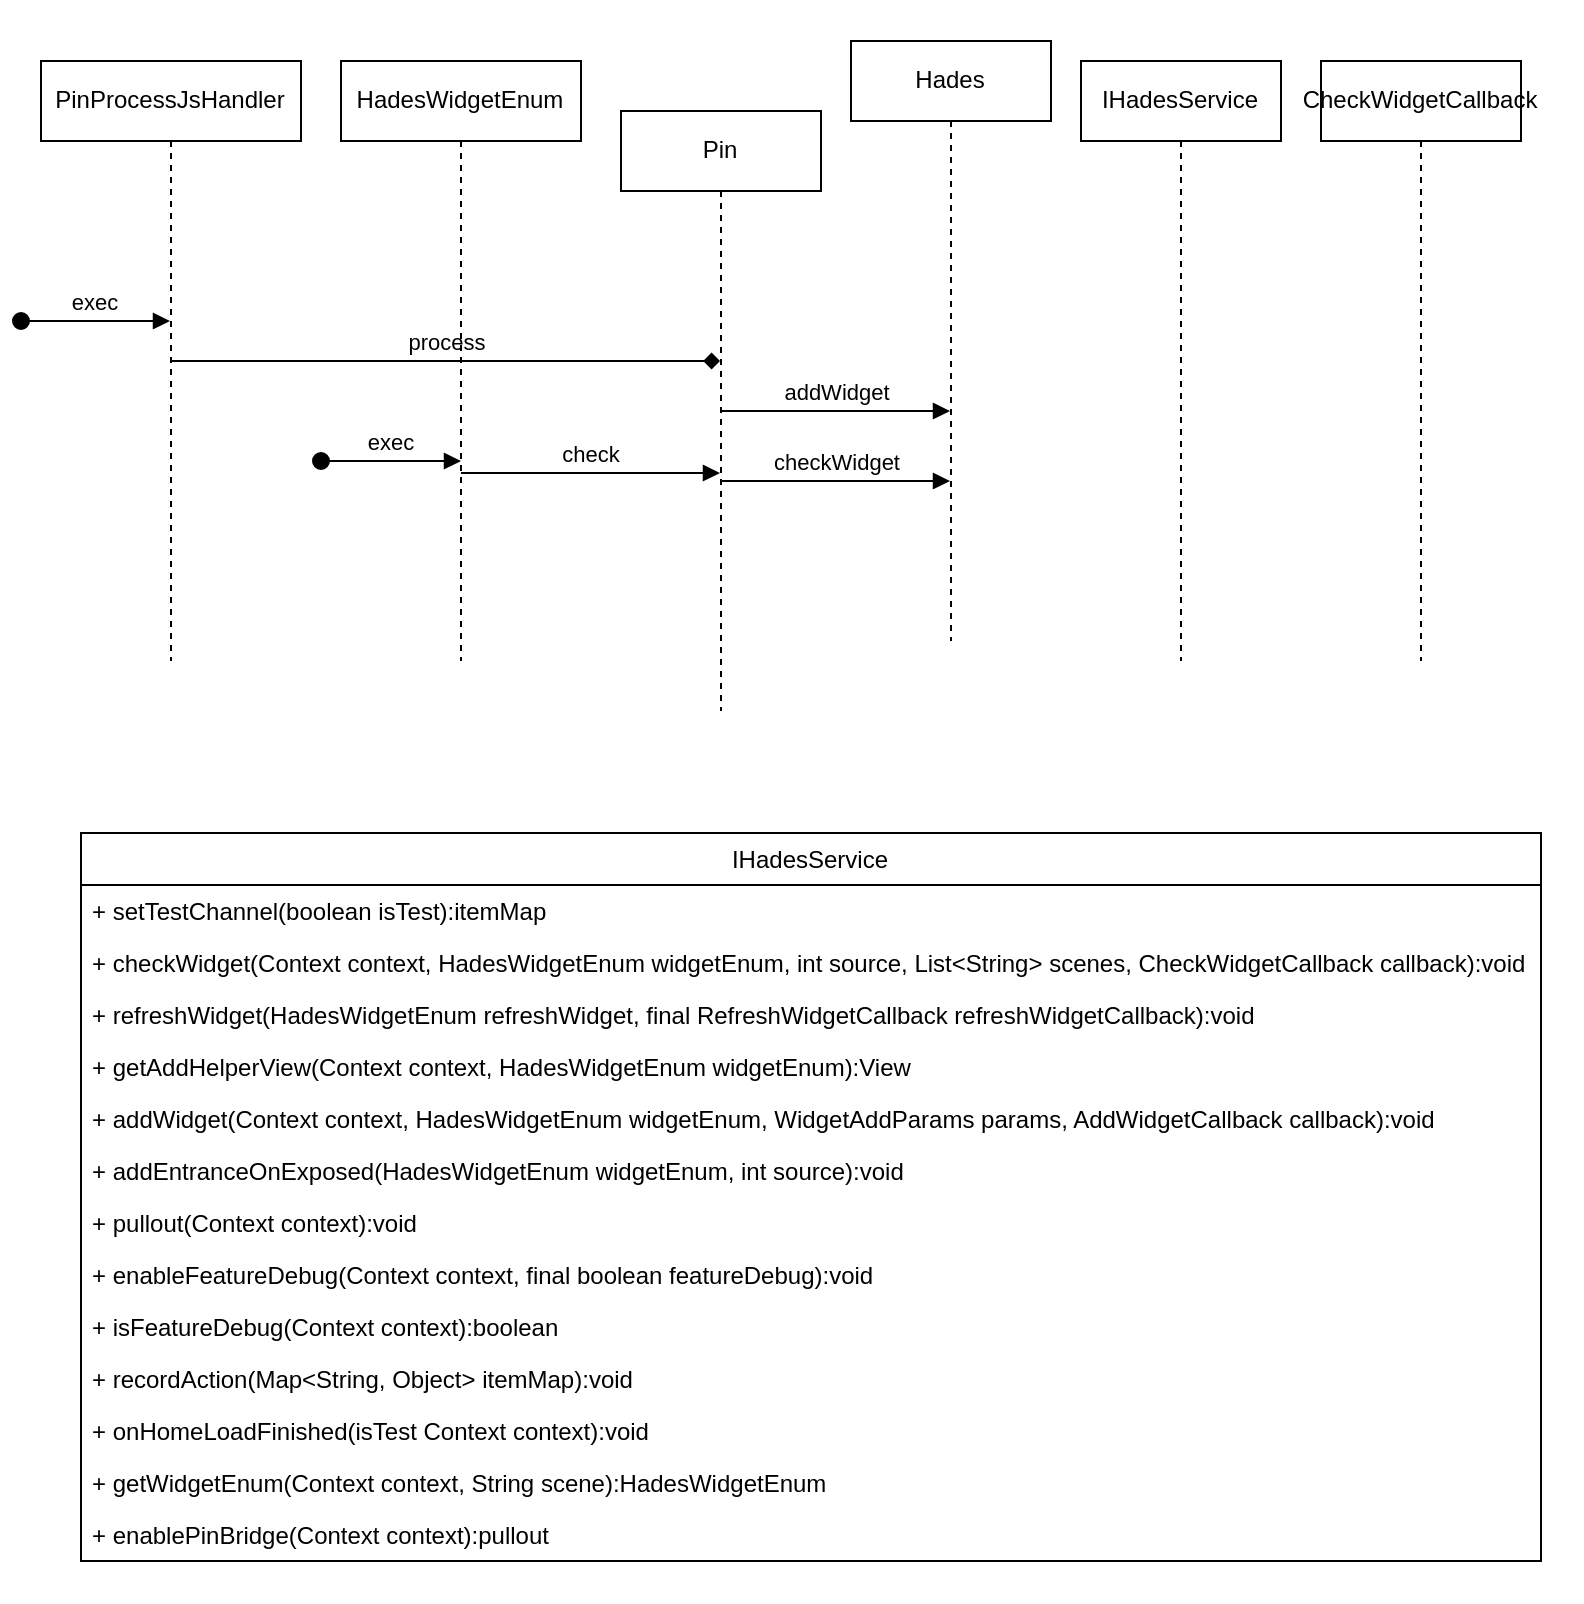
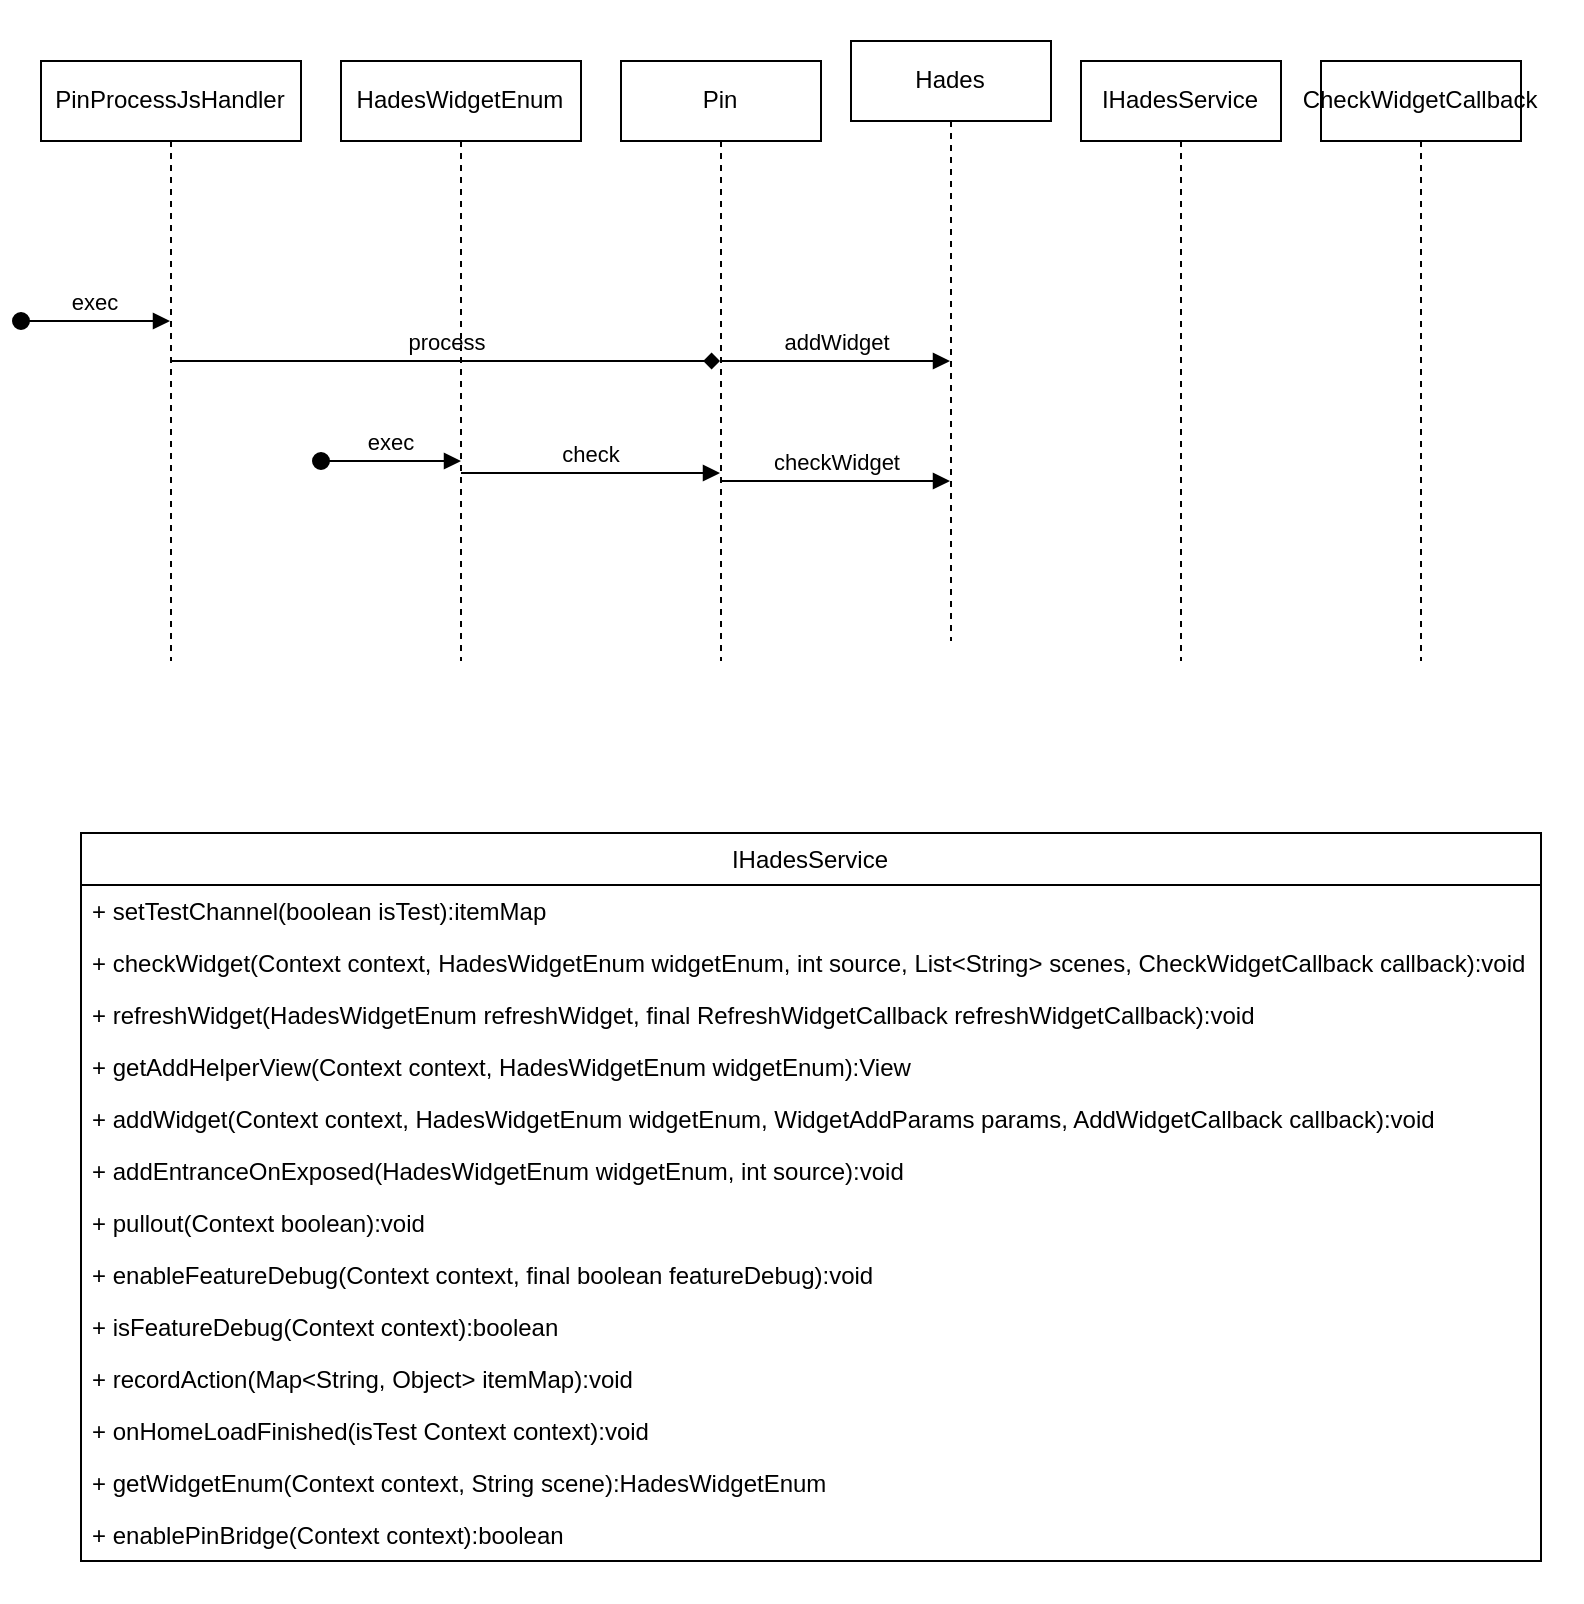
(721, 411) -> (721, 361)
(285, 1224) -> (282, 1224)
(352, 1536) -> (356, 1536)
